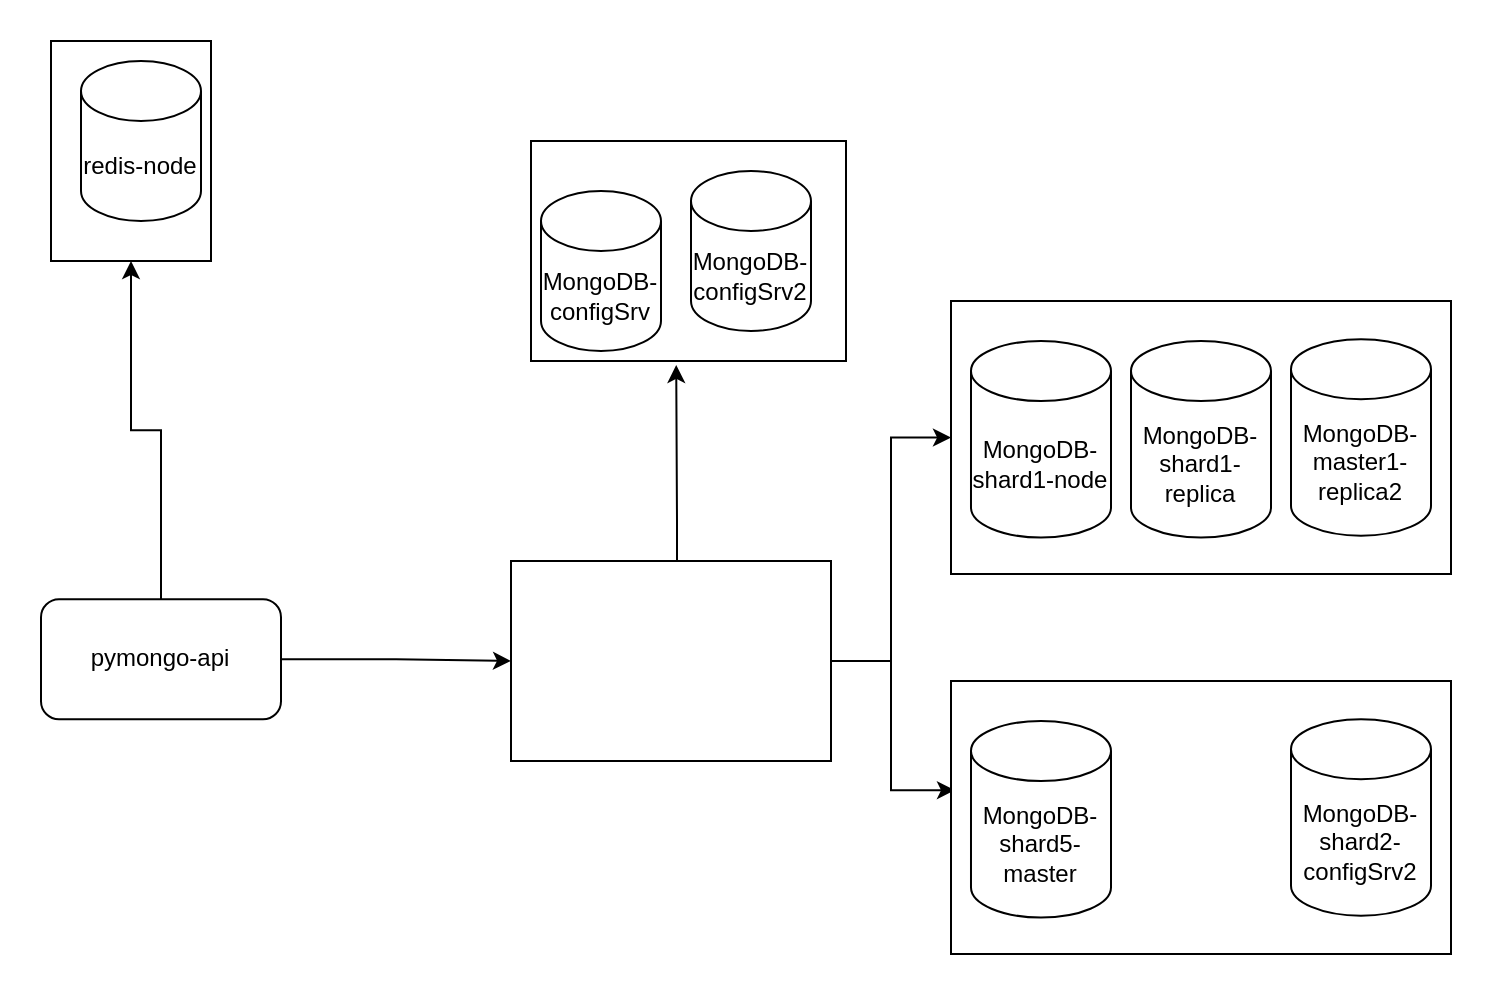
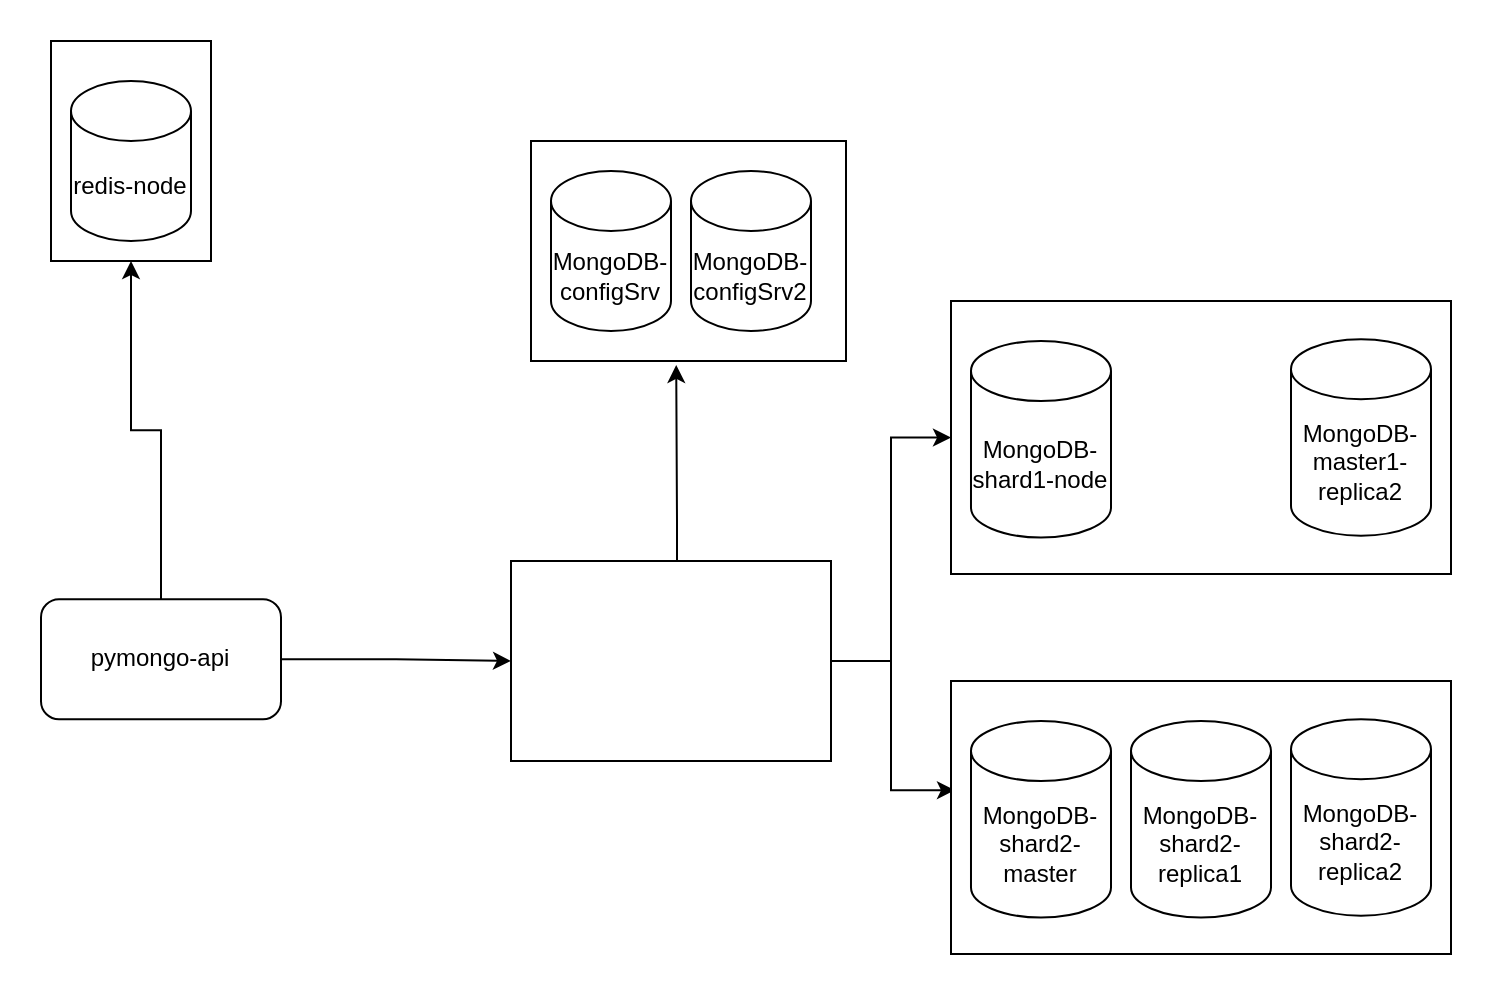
(141, 141) -> (131, 161)
(601, 271) -> (611, 251)
(1201, 439) -> none
none -> (1201, 819)
(1361, 843) -> (1361, 843)
(1041, 845) -> (1041, 845)
